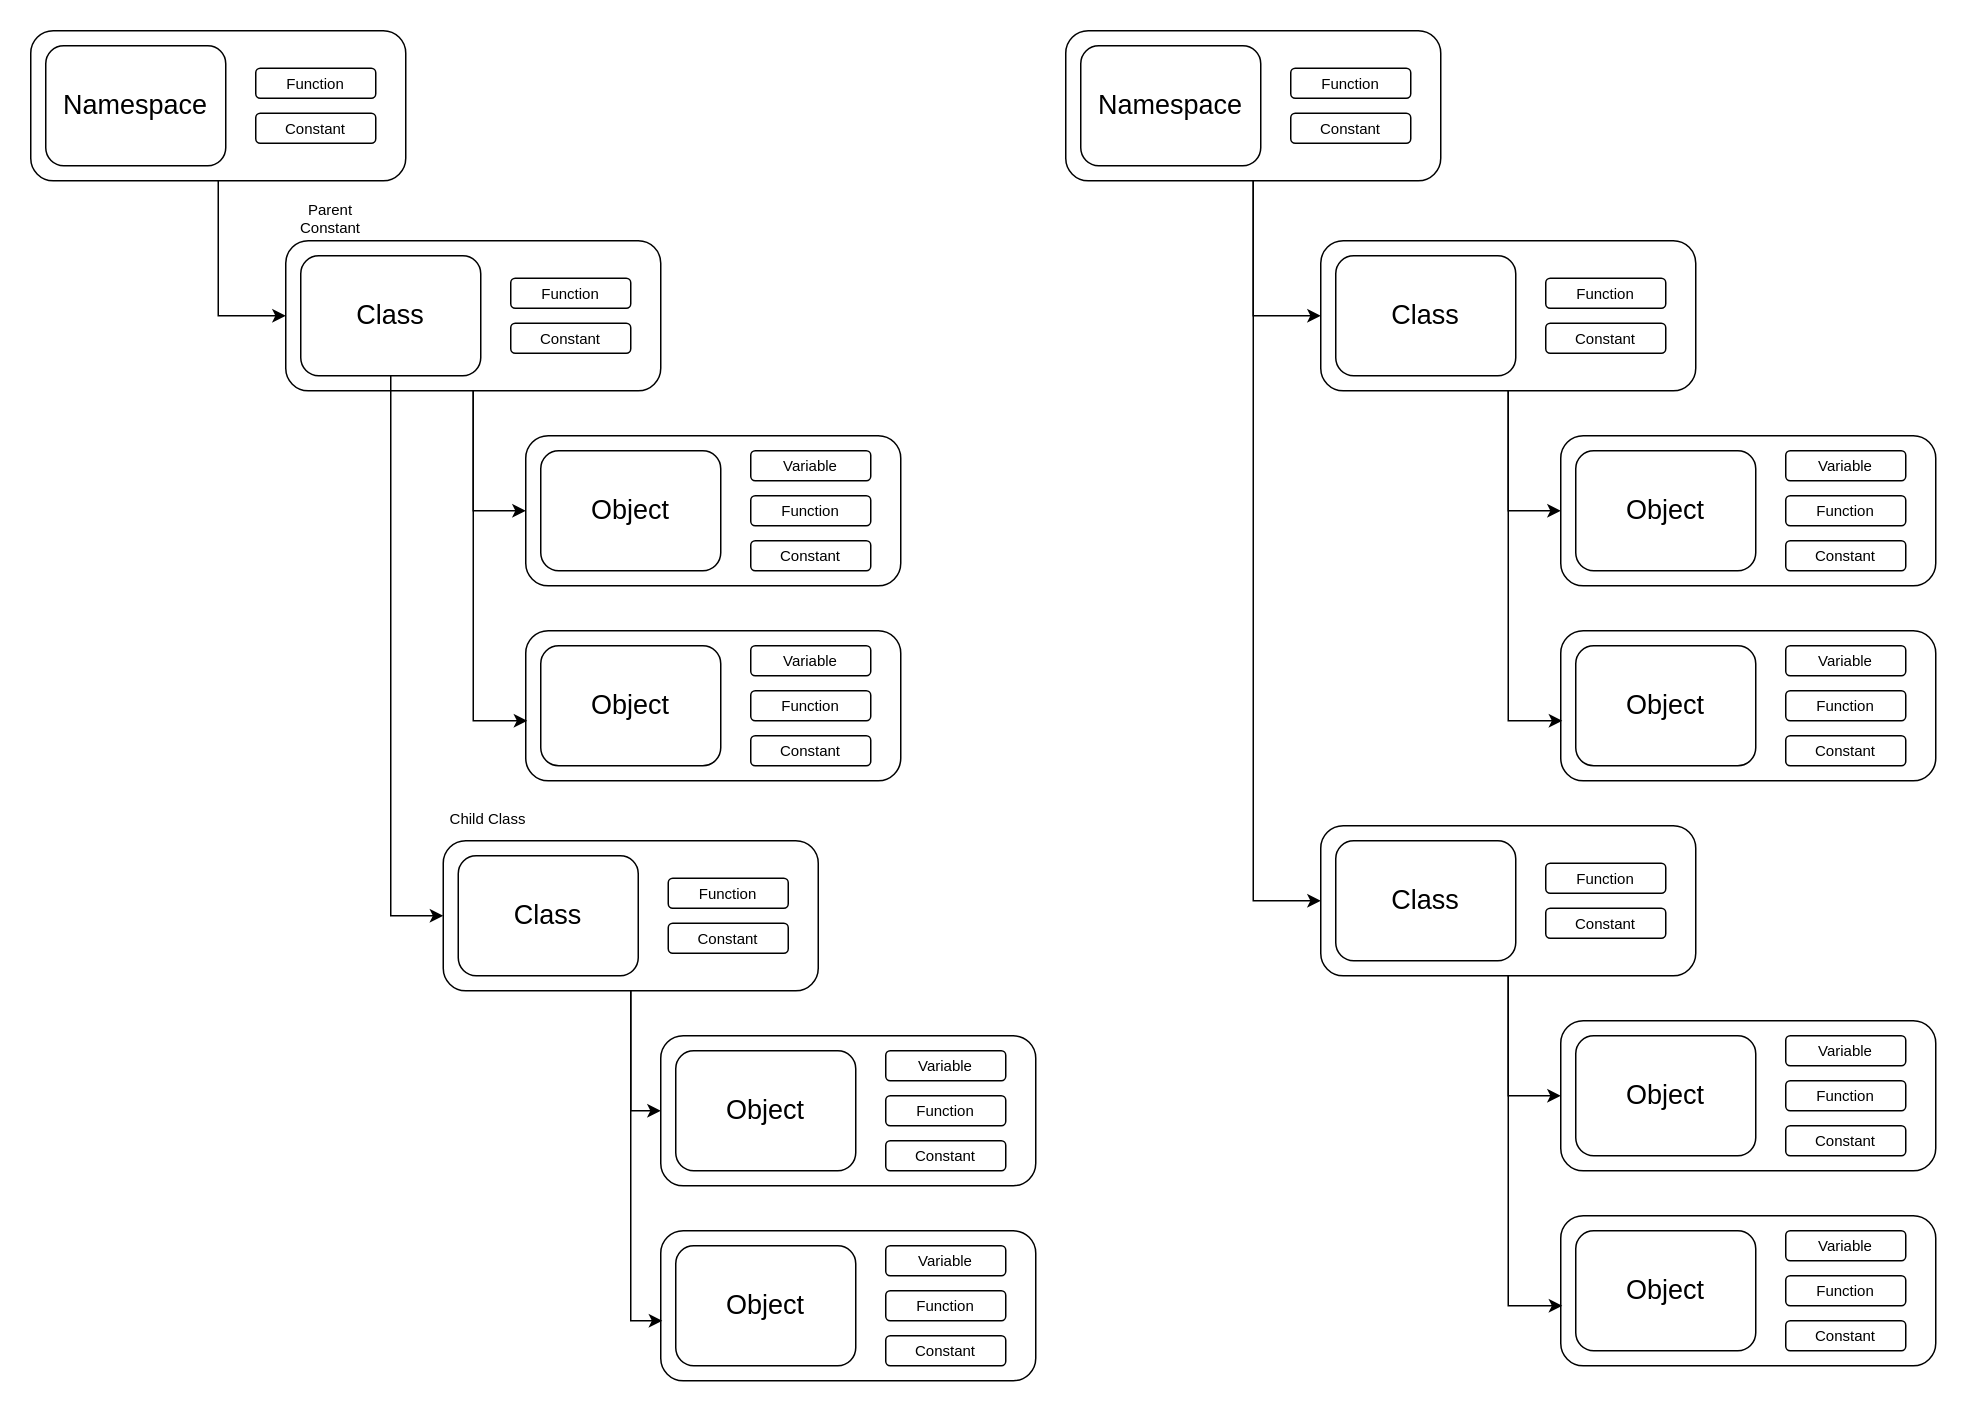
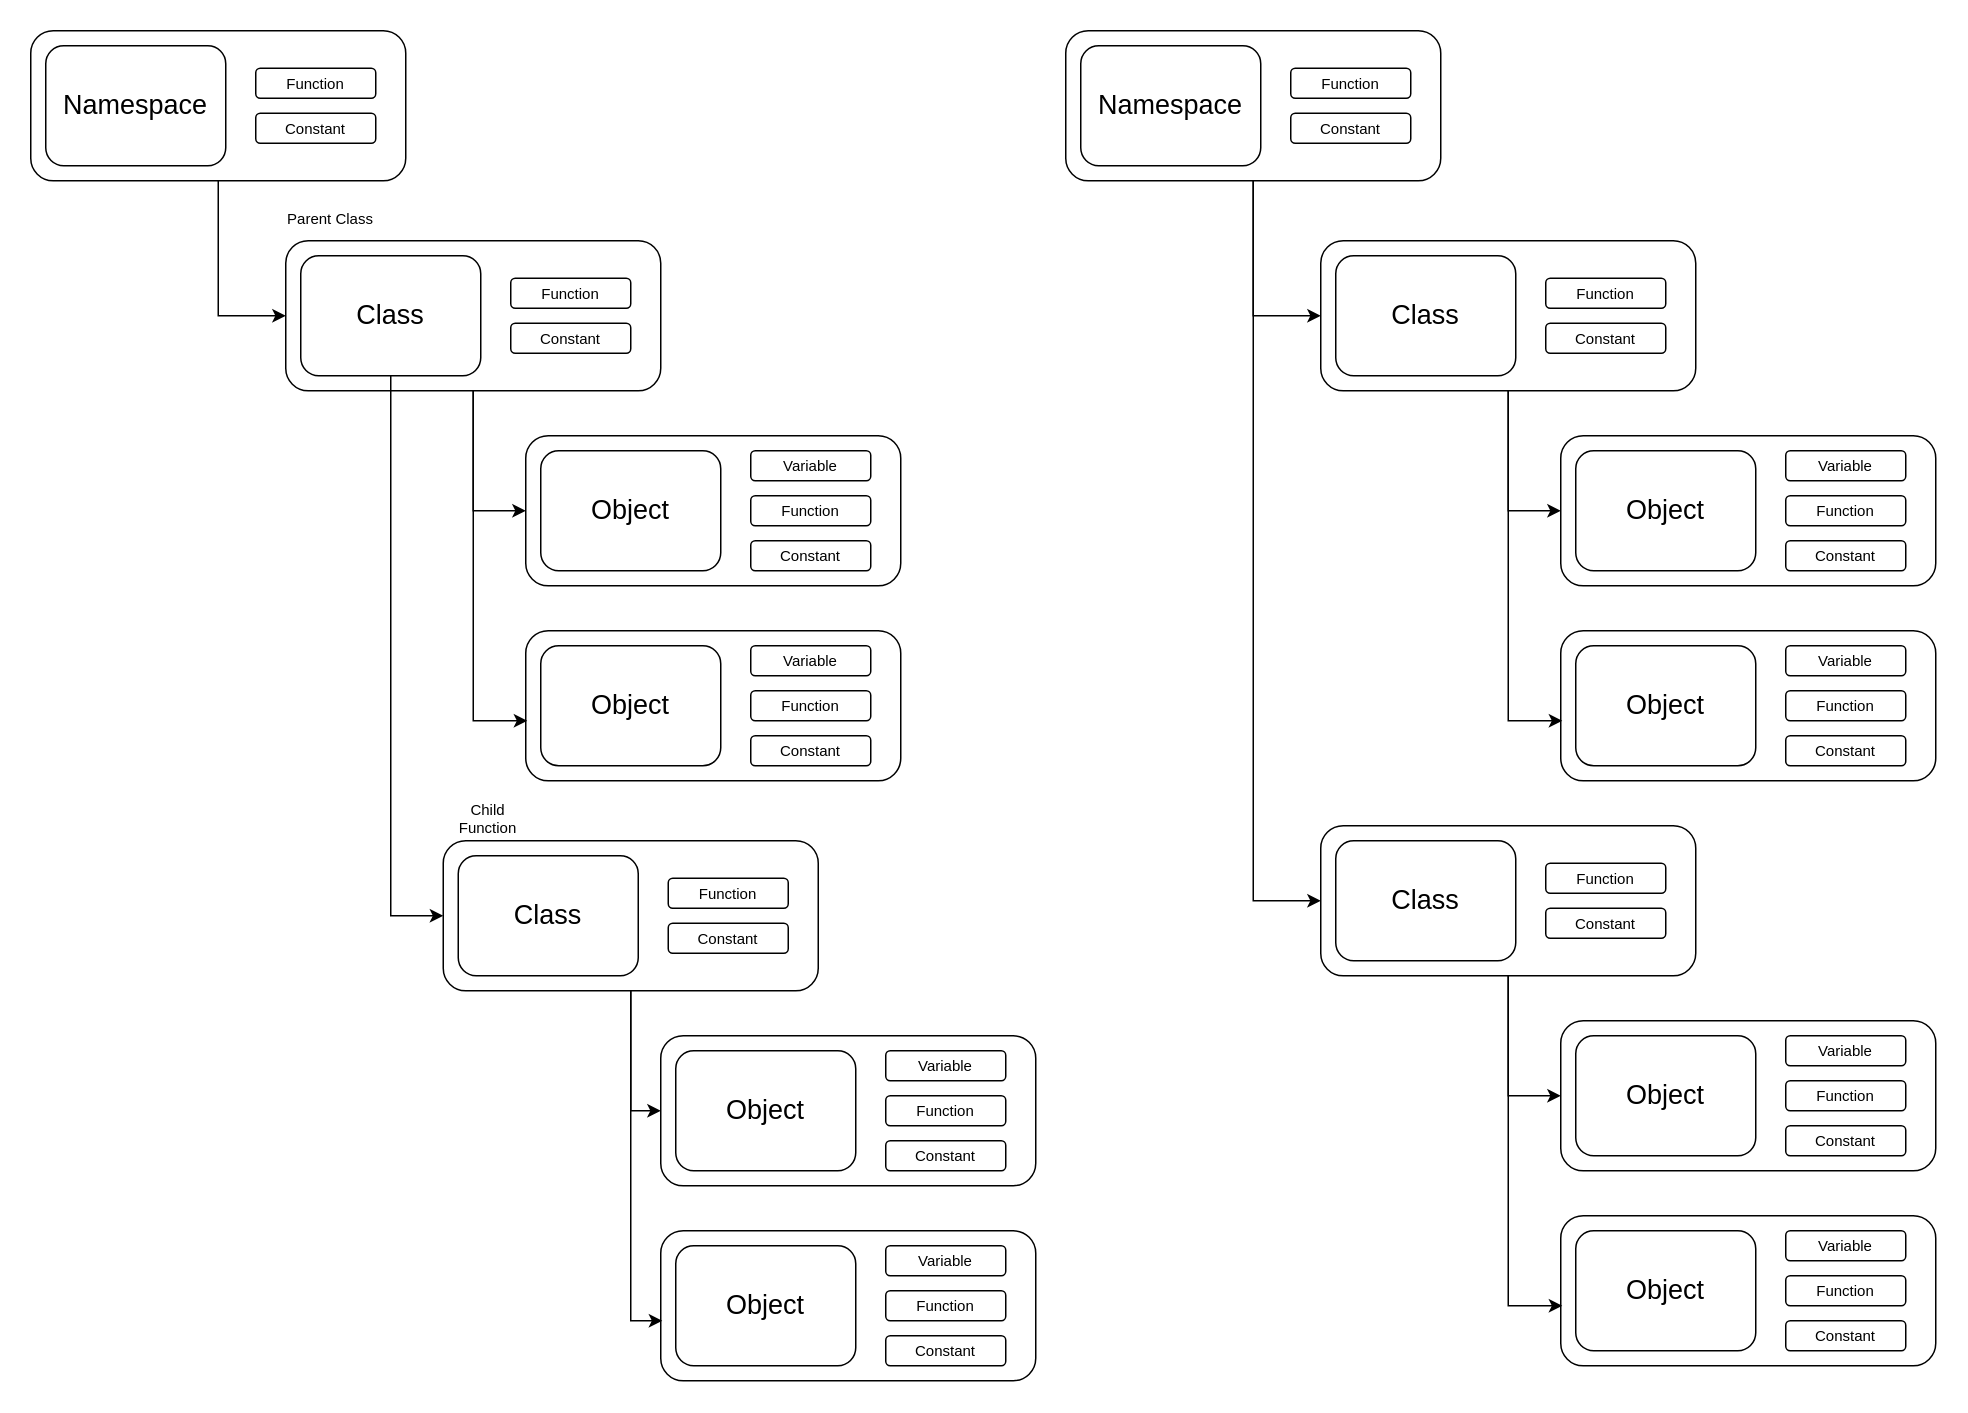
(331, 218) -> (331, 218)
(488, 818) -> (488, 818)
